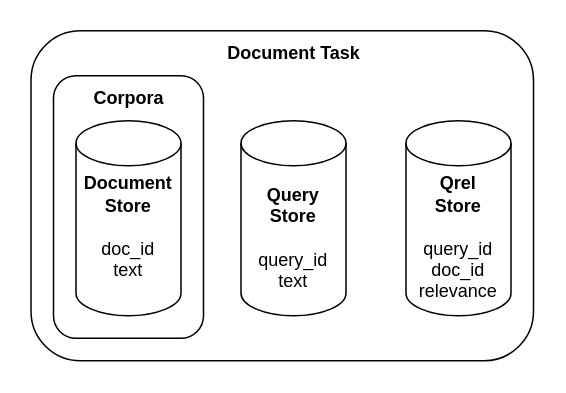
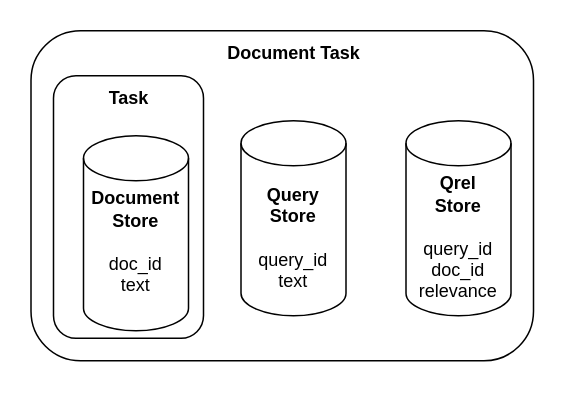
(129, 98) -> (129, 98)
(128, 218) -> (136, 233)
